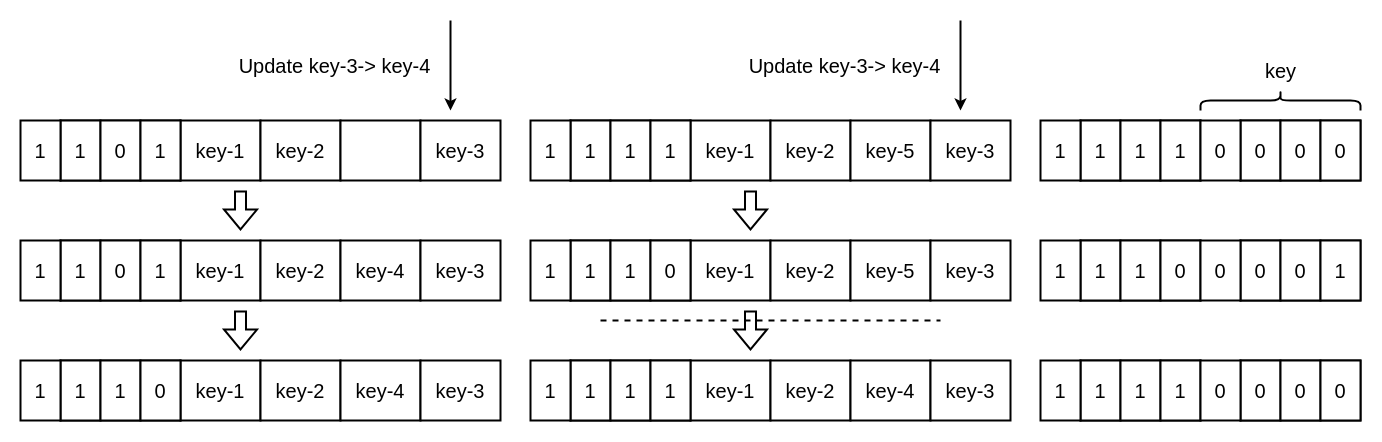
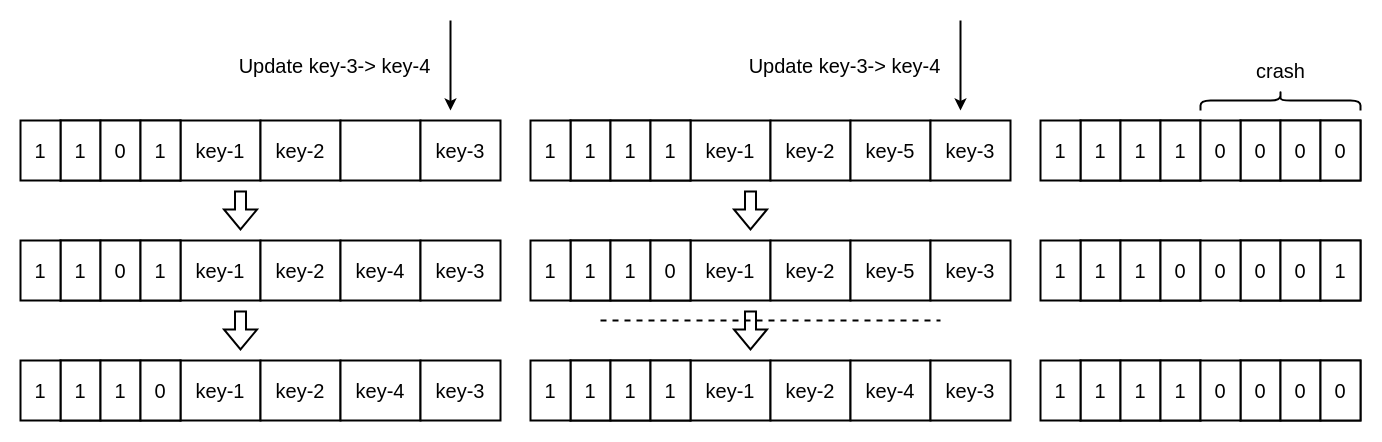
(1281, 71) -> (1281, 71)
